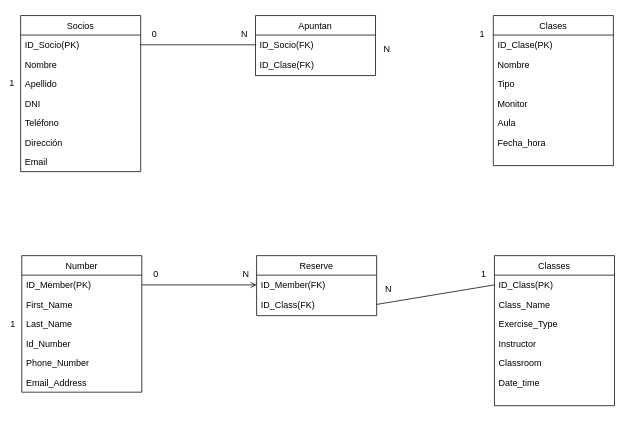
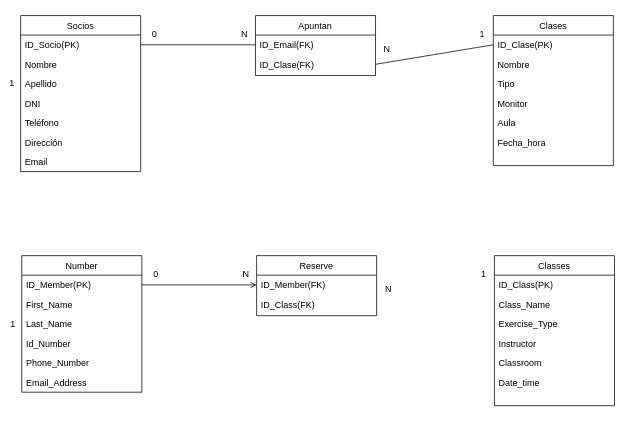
(289, 45) -> (287, 45)
none -> (434, 54)
(435, 294) -> none
